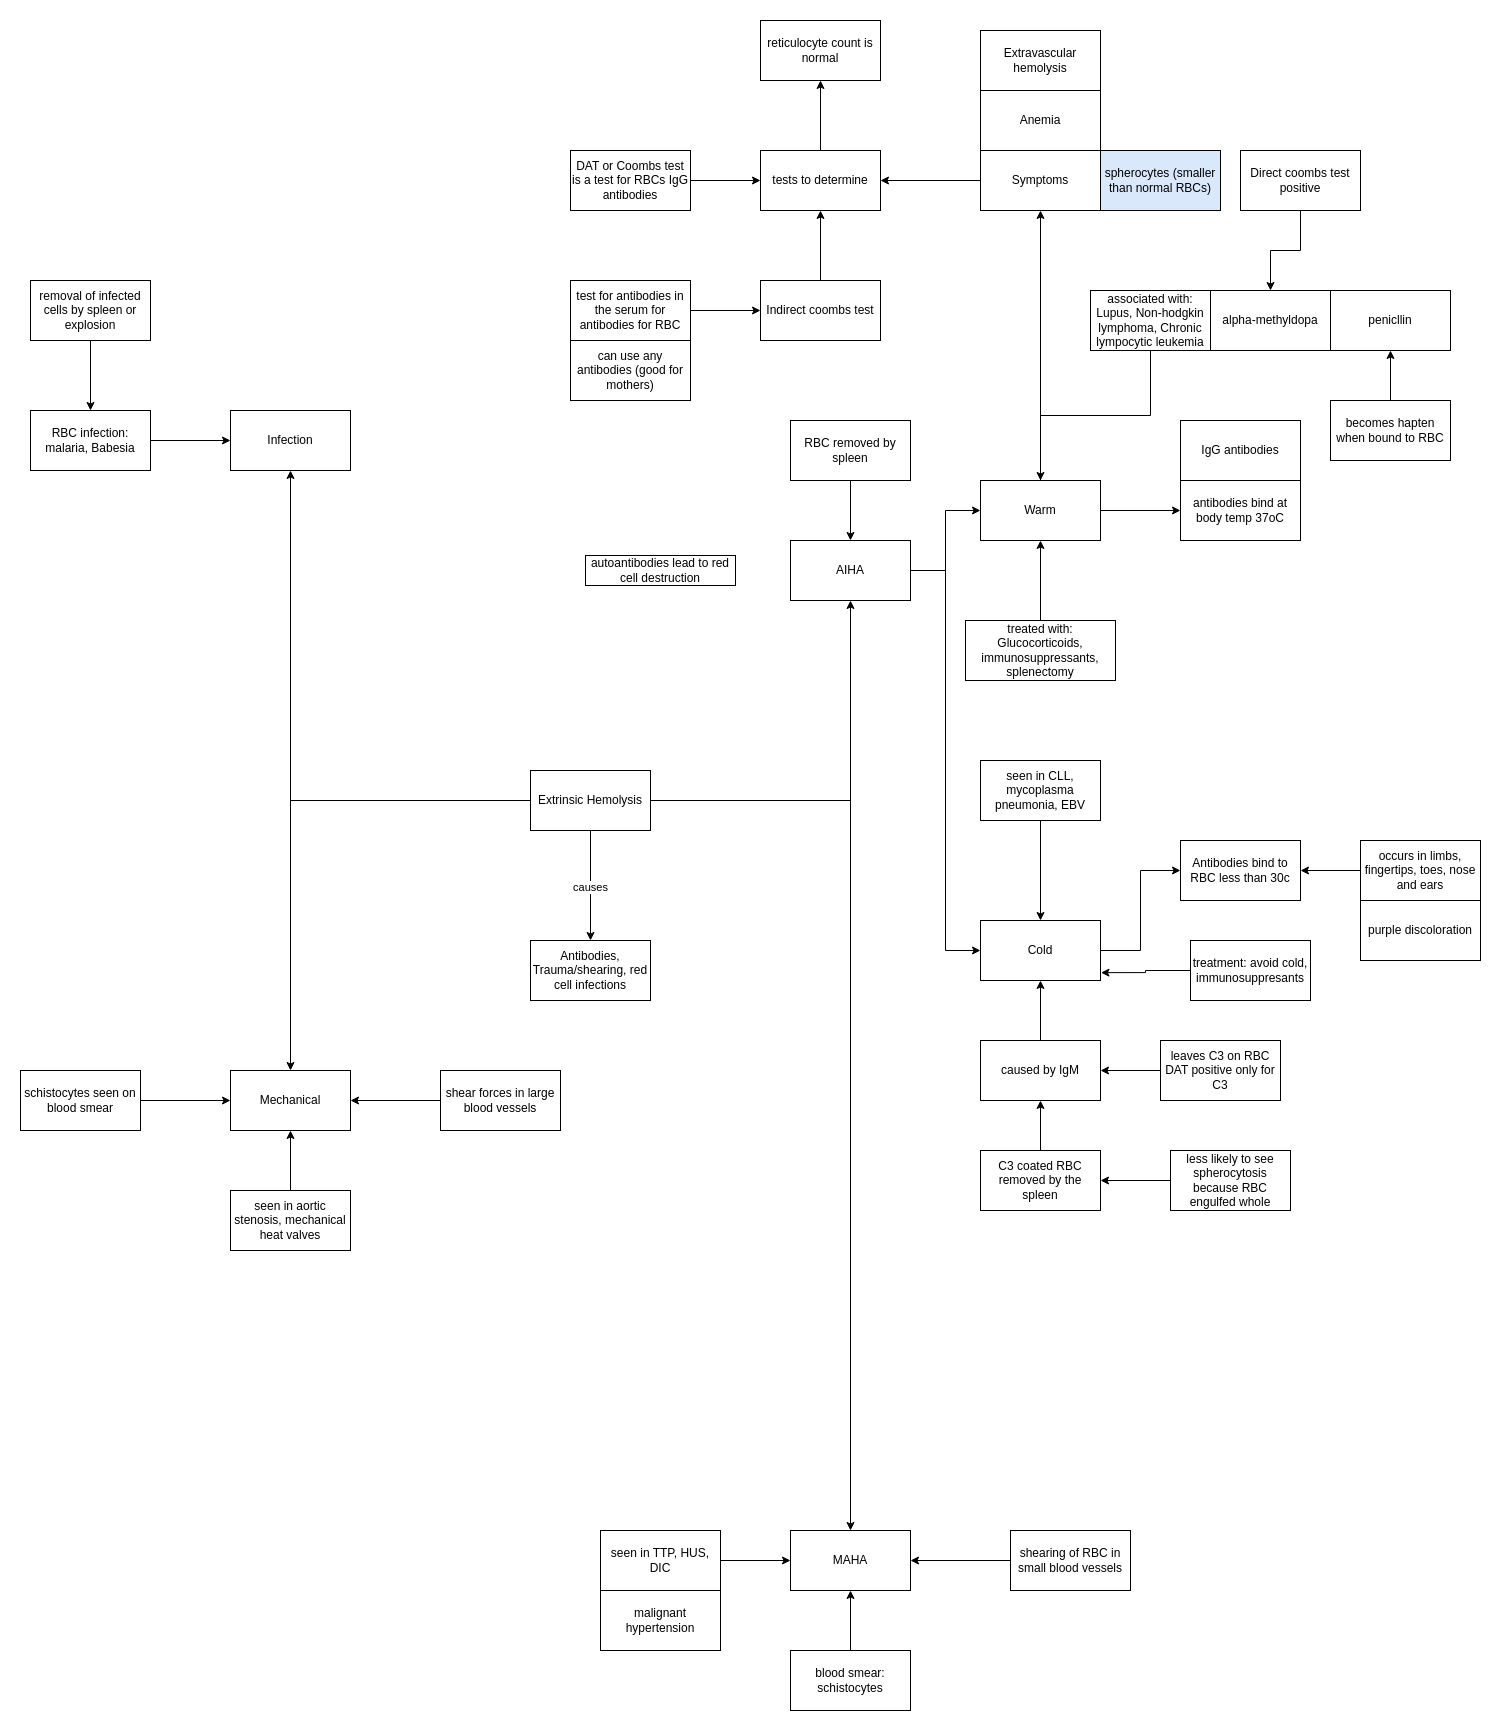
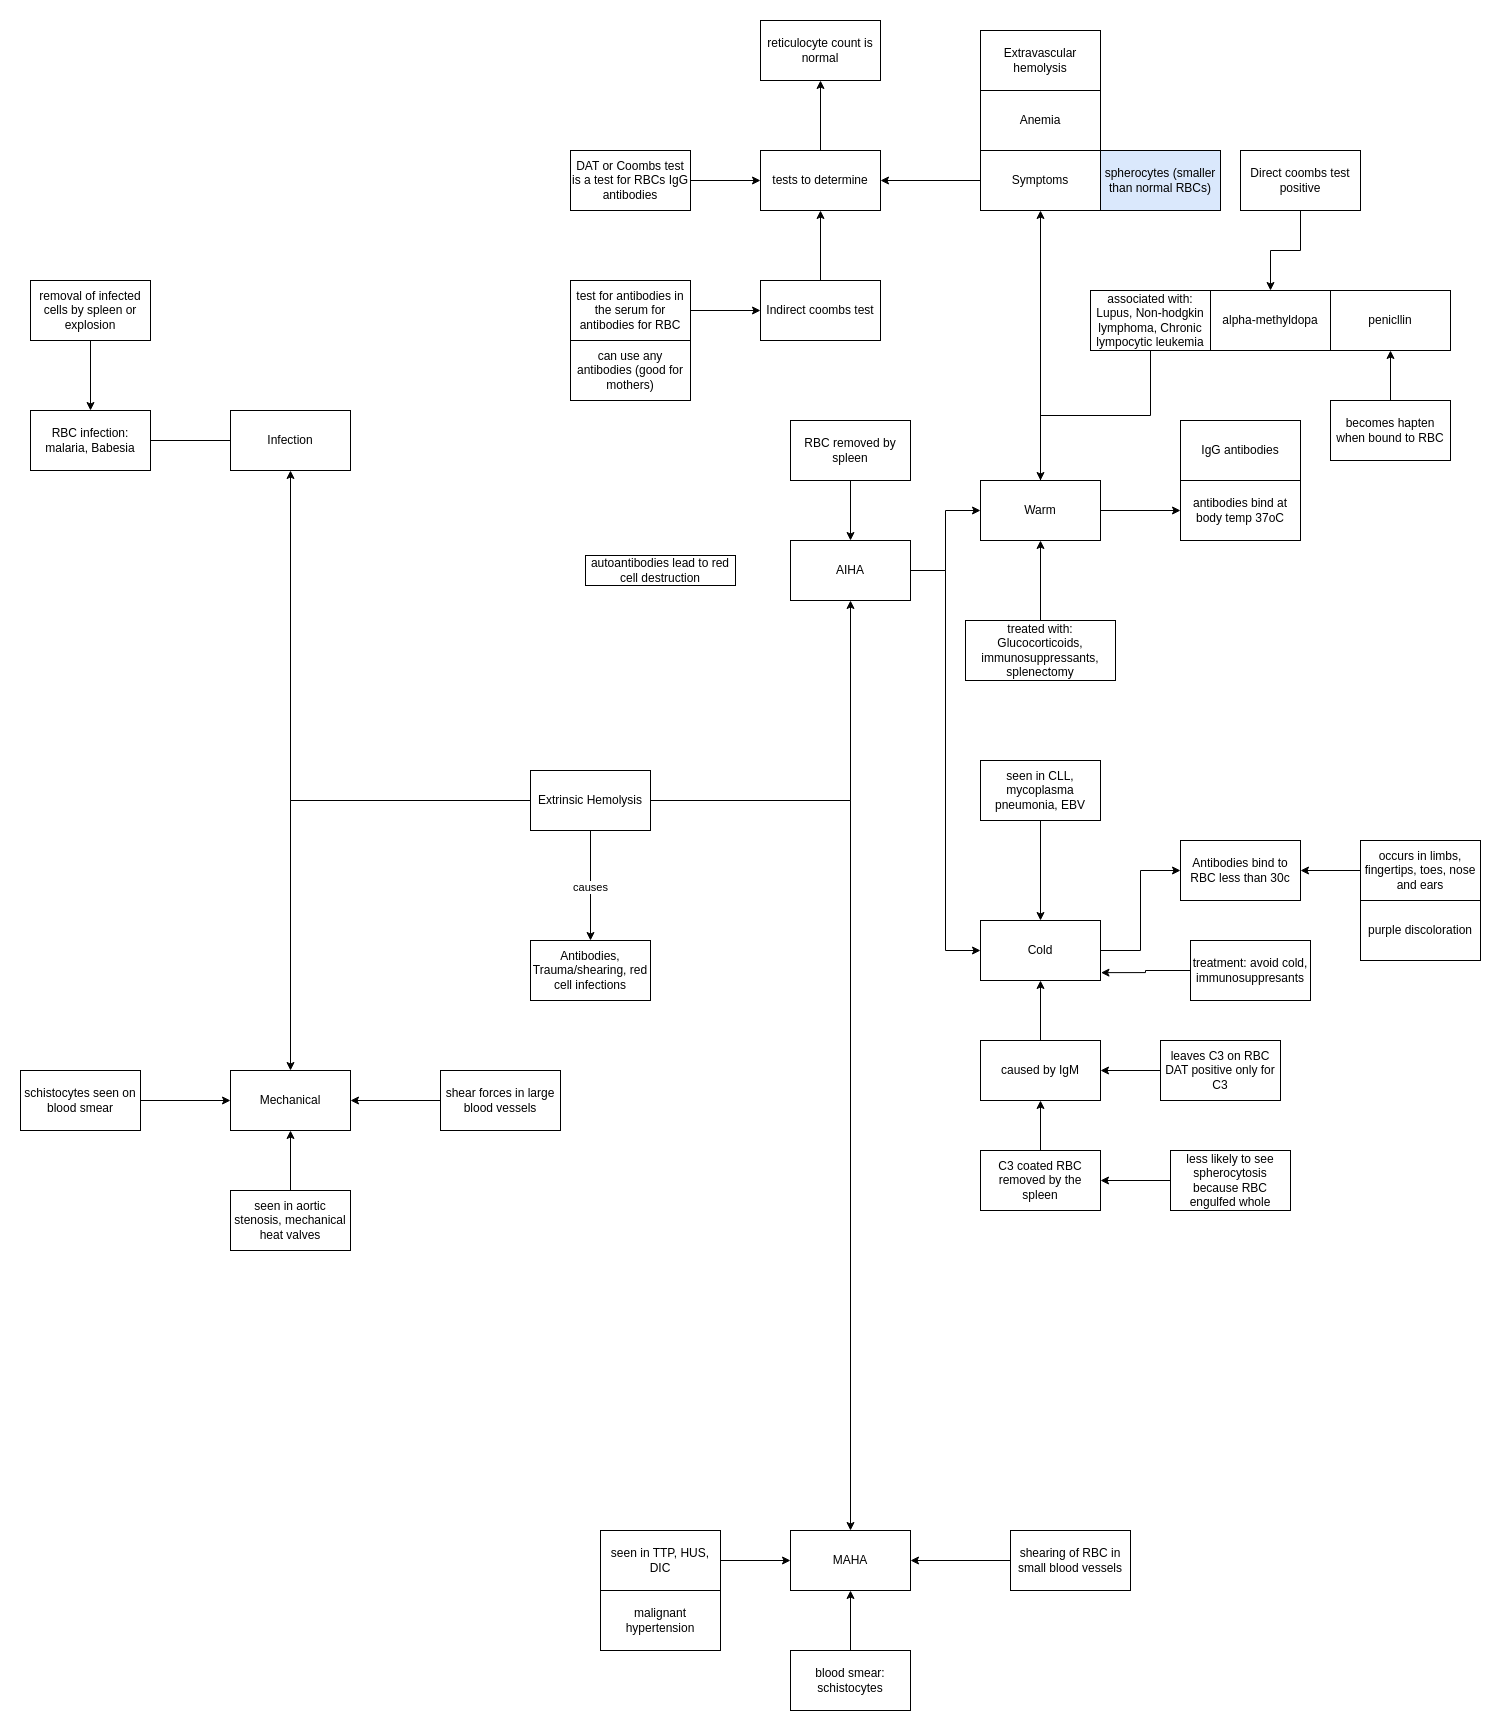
(222, 441) -> (225, 441)
